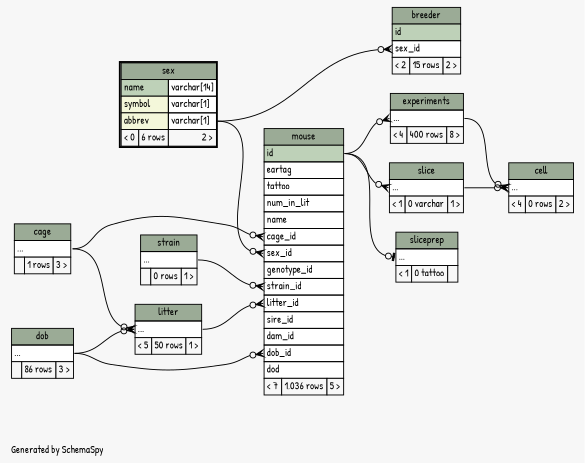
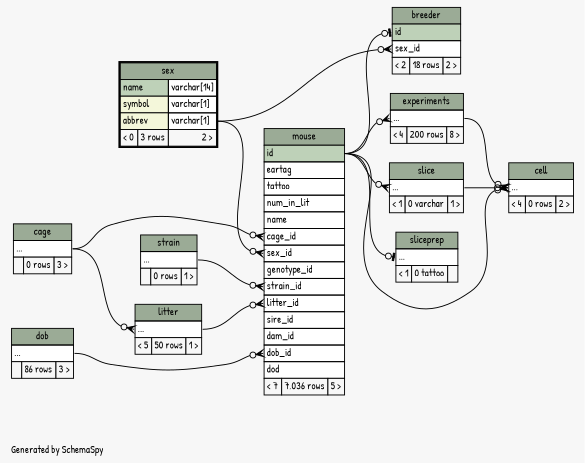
(426, 65) -> (426, 65)
none -> (368, 98)
(427, 135) -> (427, 135)
(154, 137) -> (153, 137)
(39, 265) -> (39, 265)
none -> (402, 303)
(99, 345) -> none
(304, 386) -> (305, 386)
